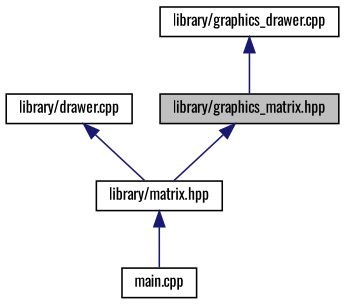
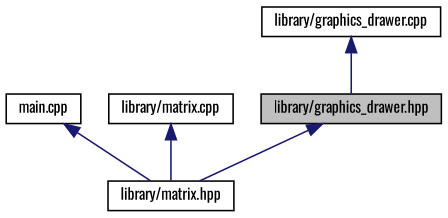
(69, 109) -> (171, 109)
(249, 109) -> (351, 109)
(159, 247) -> (114, 157)
